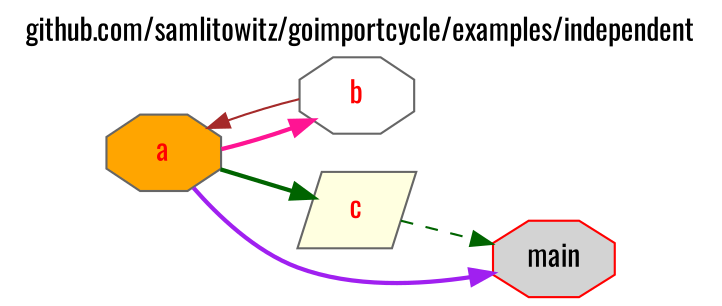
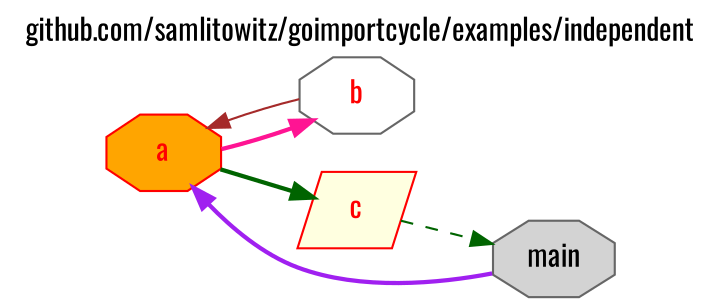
(164, 153) -> (164, 153)
(357, 210) -> (357, 210)
(554, 259) -> (554, 259)
(318, 274) -> (339, 278)
